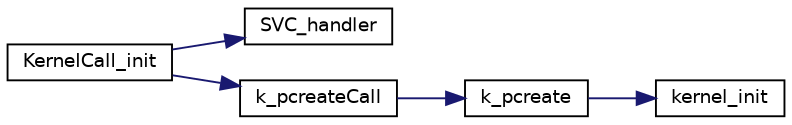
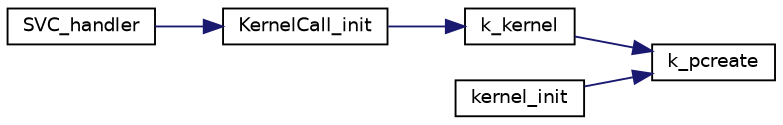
(199, 45) -> (179, 26)
(319, 98) -> (520, 26)
(612, 98) -> (609, 82)
